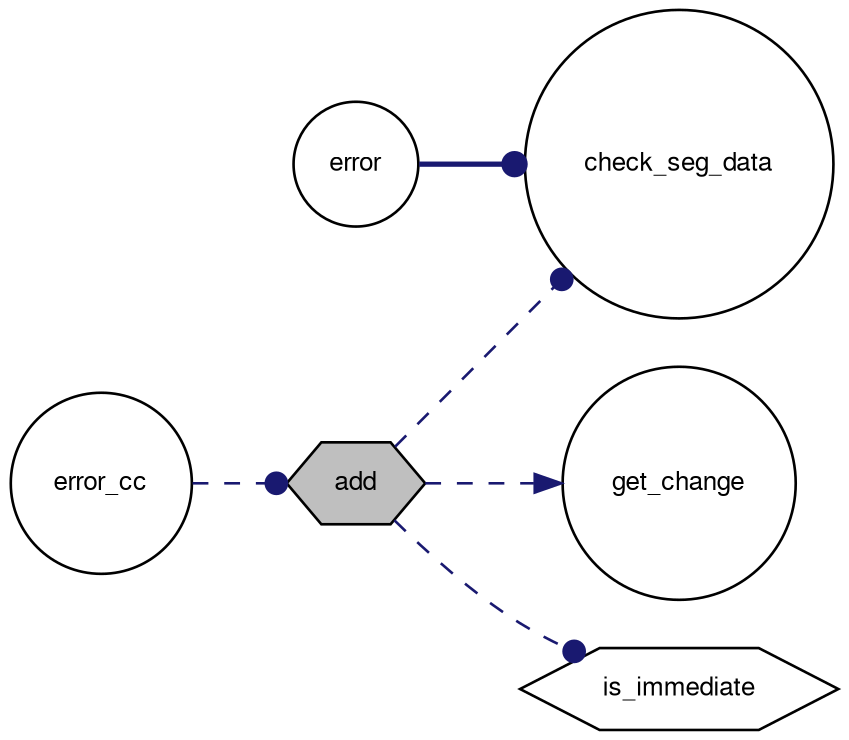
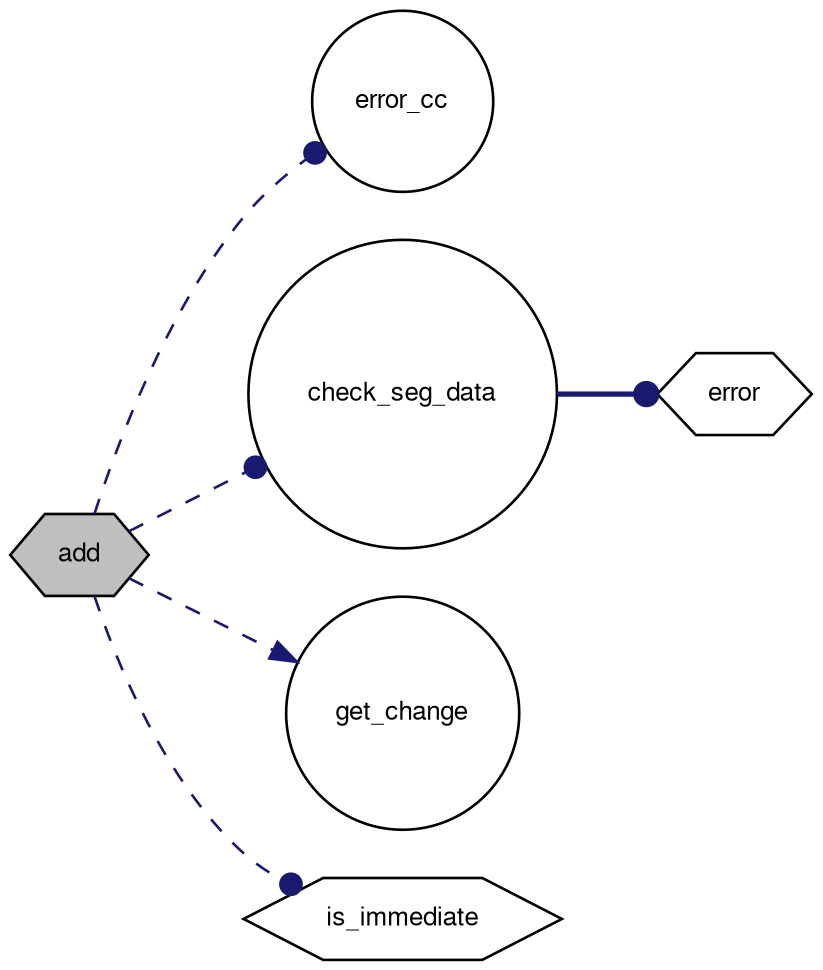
(356, 164) -> (735, 394)
(462, 164) -> (596, 394)
(229, 483) -> (176, 321)
